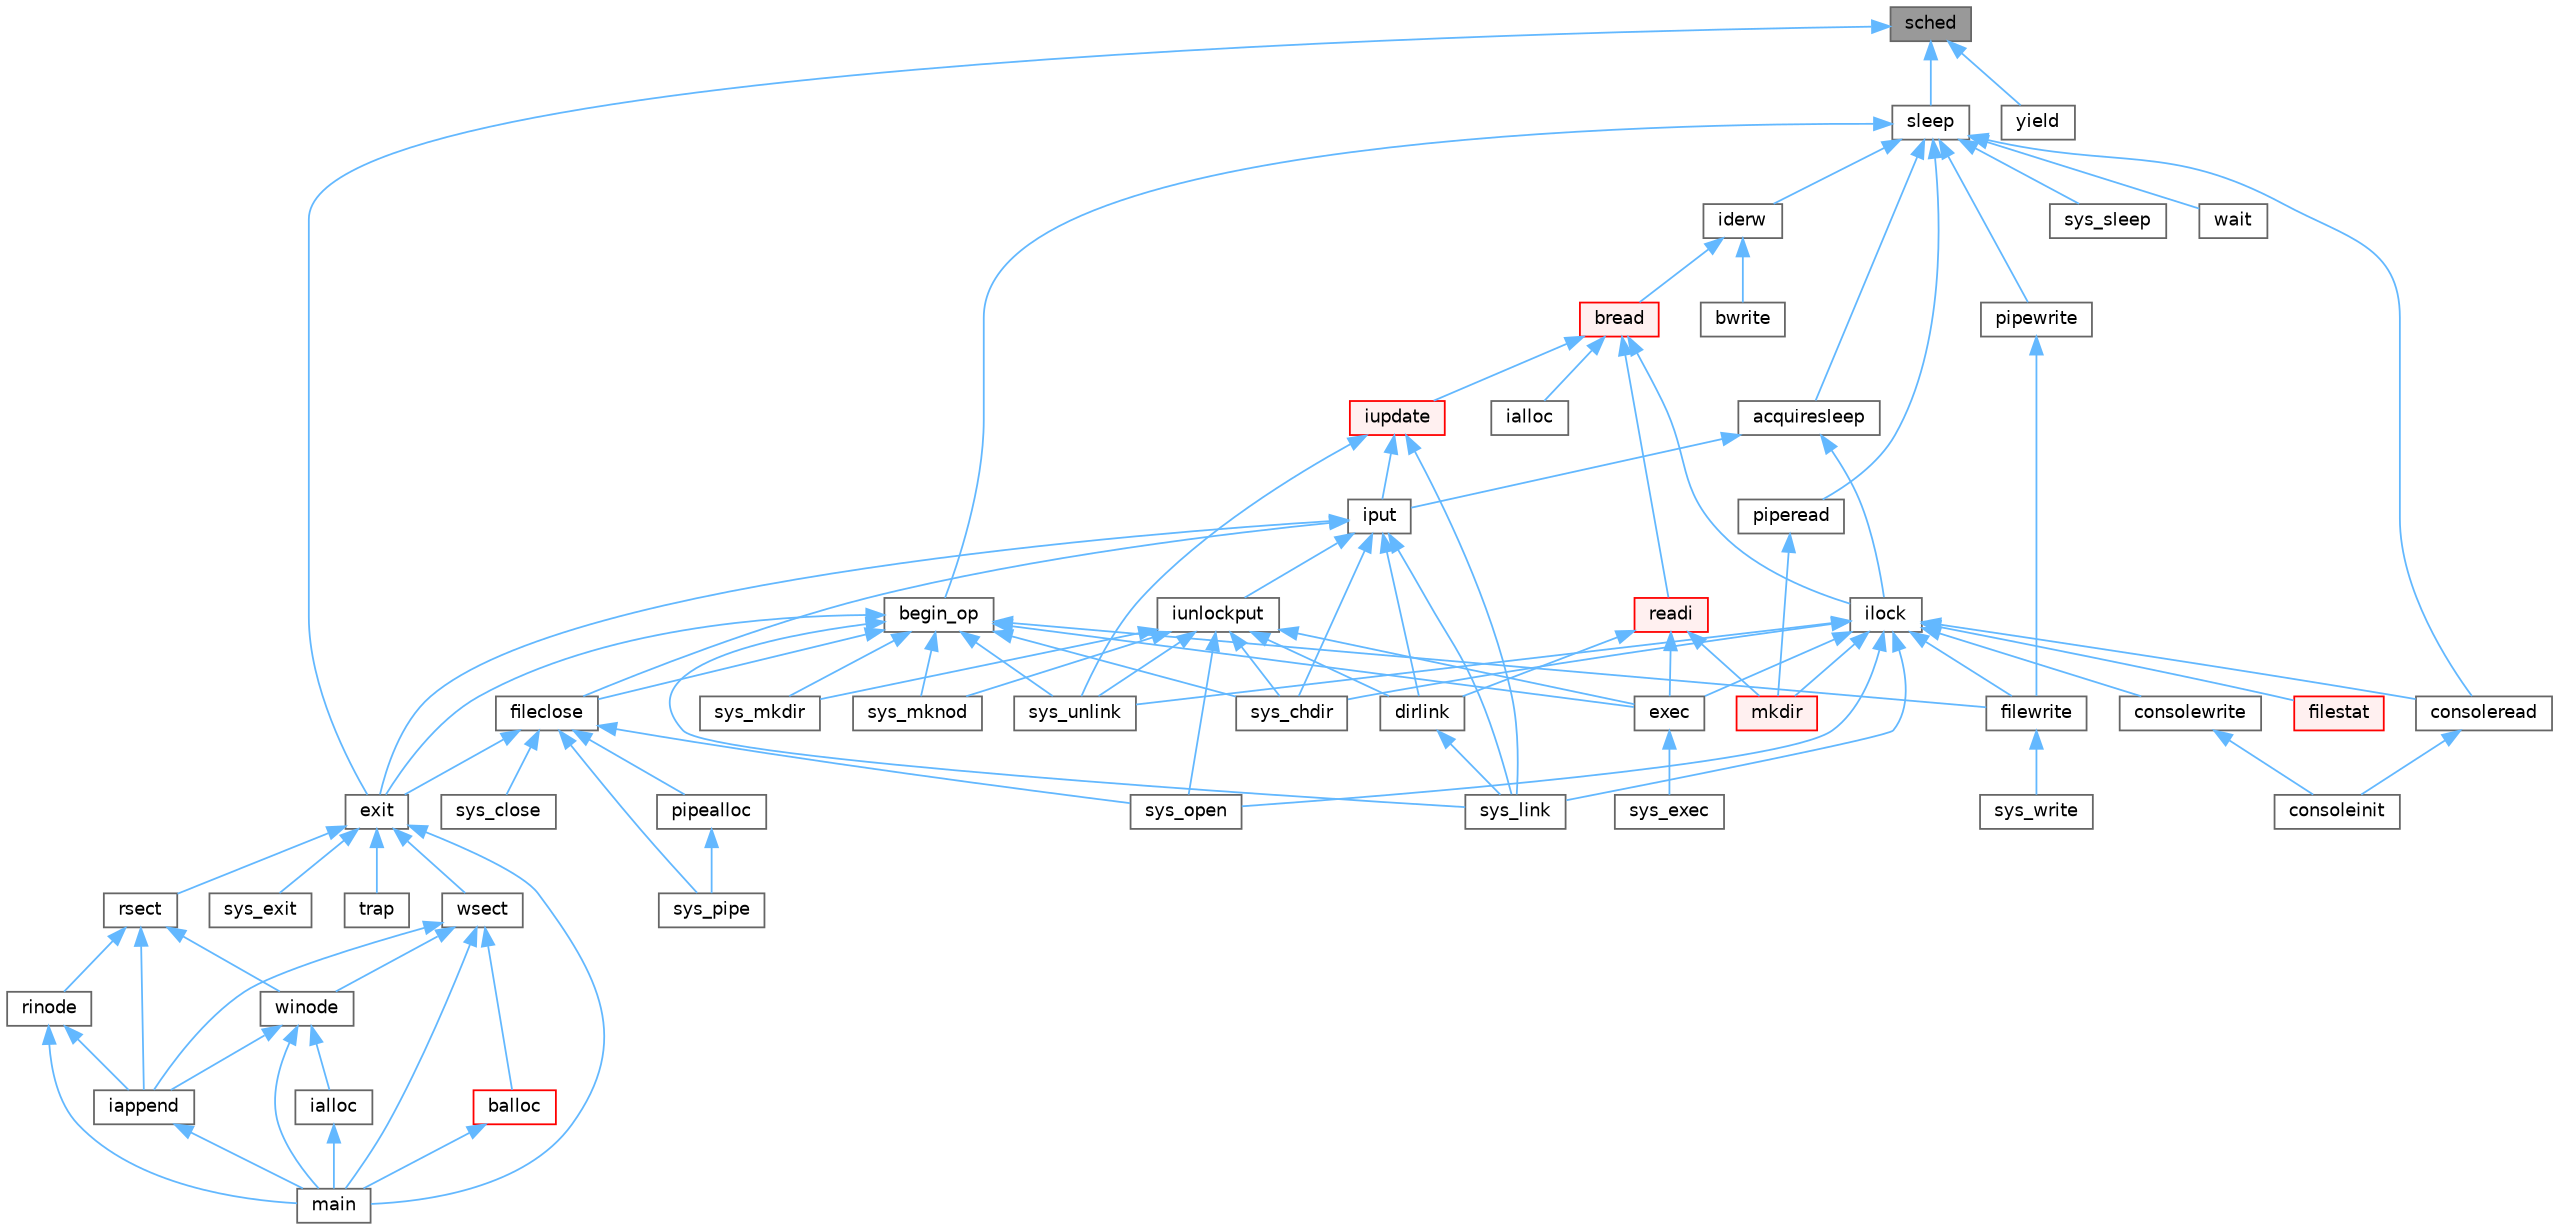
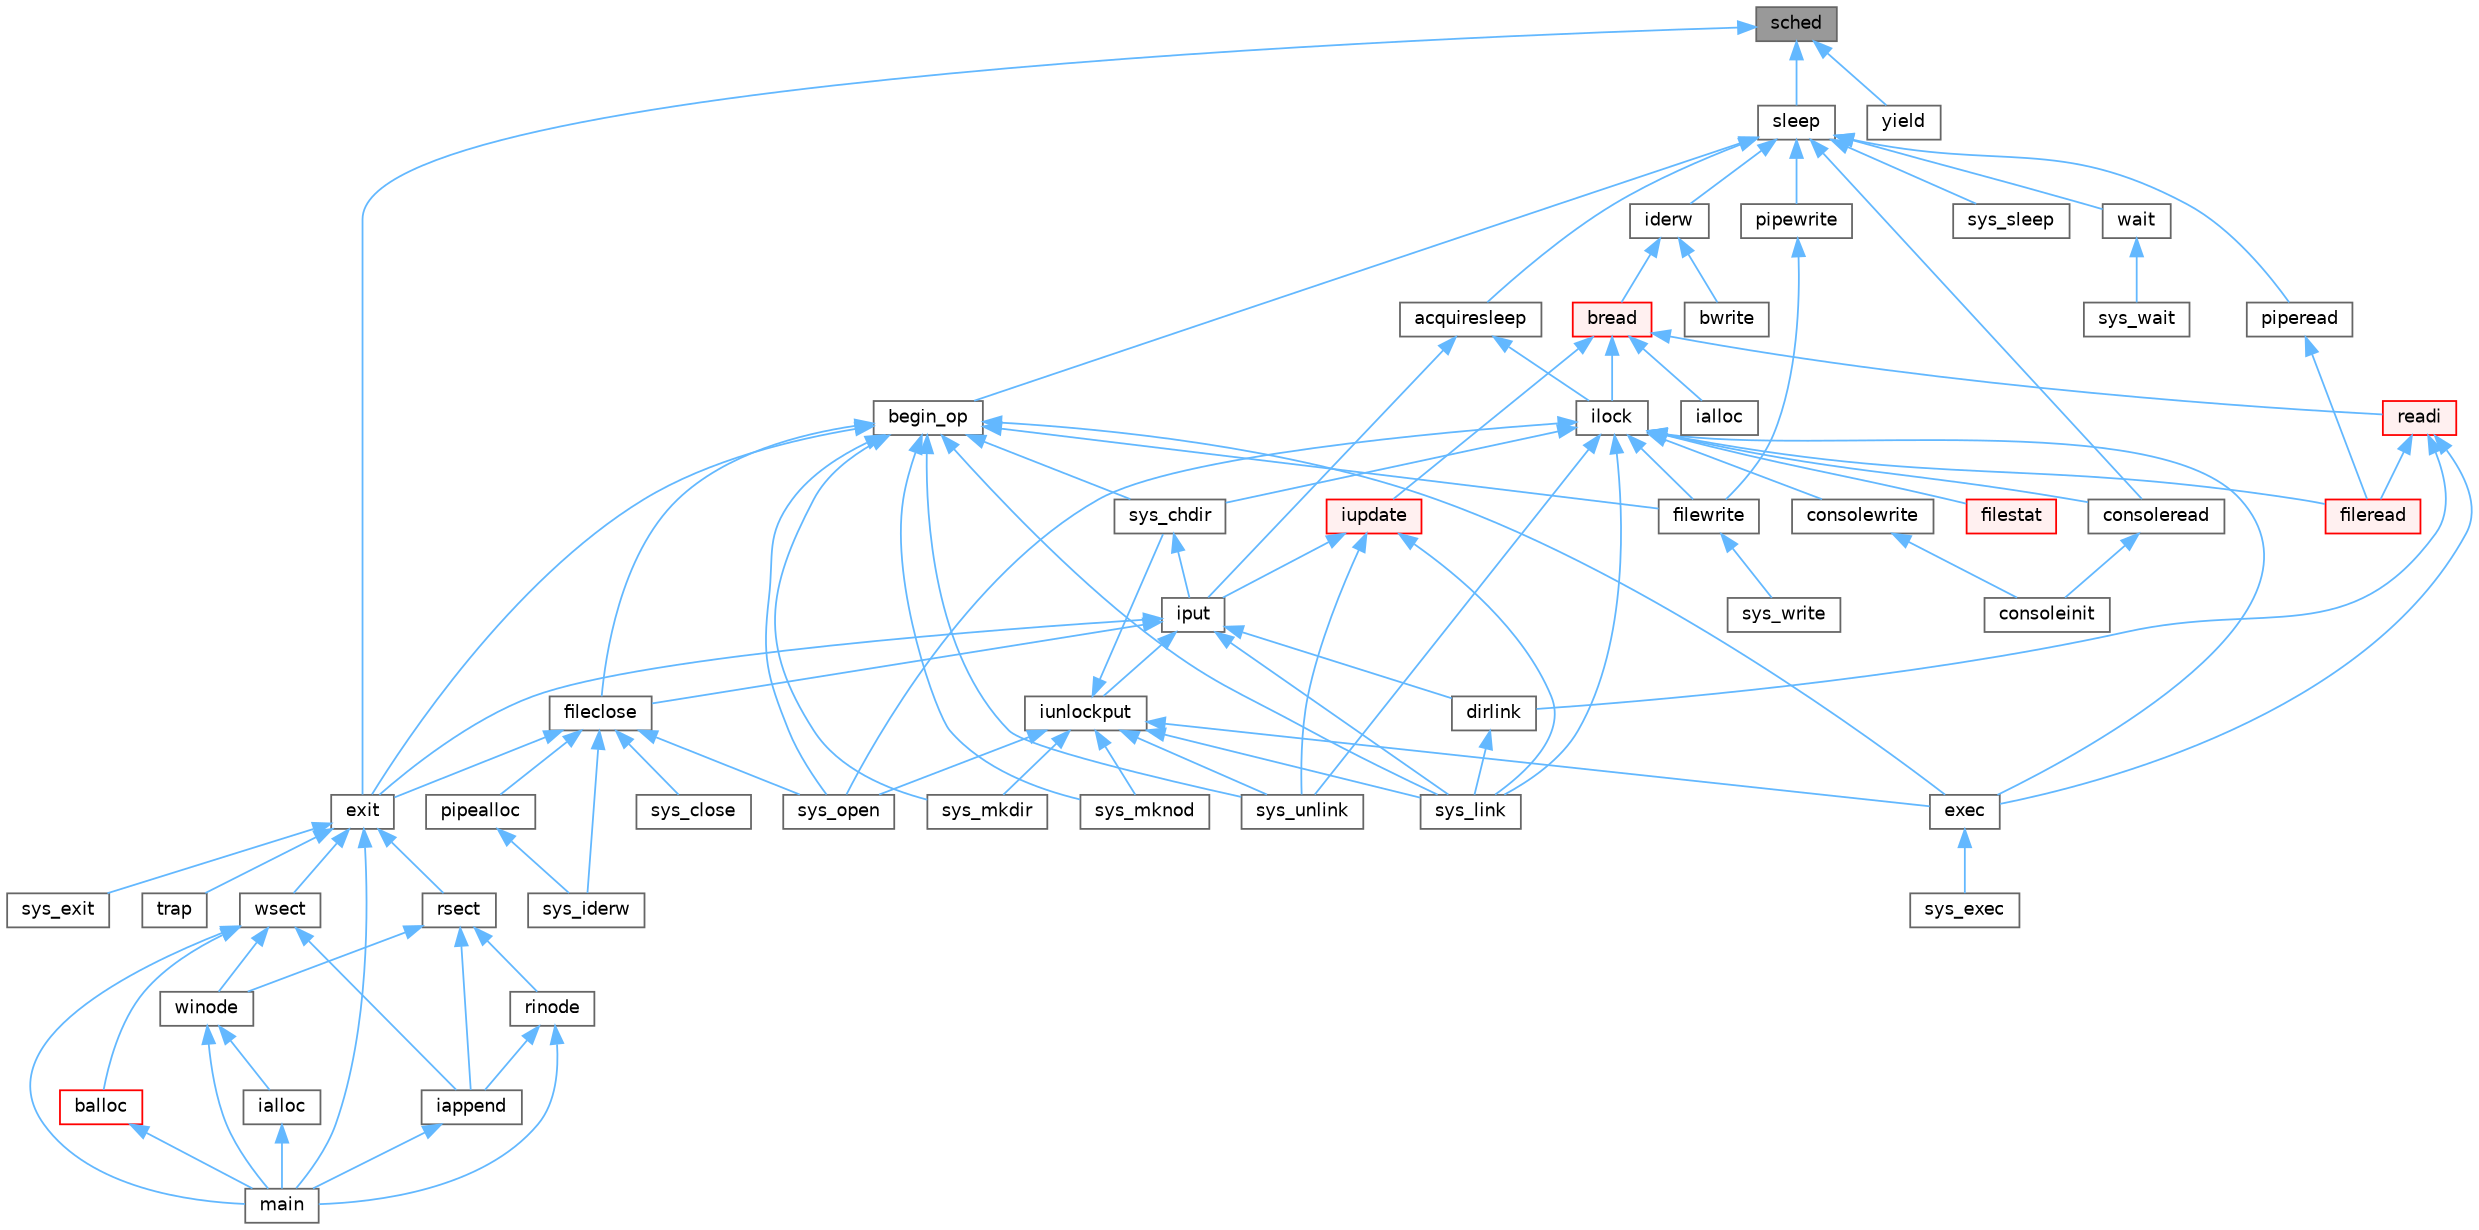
none -> (2137, 320)
none -> (771, 574)
(1332, 623) -> (1184, 575)
(1328, 668) -> (1286, 765)
(1777, 713) -> (2373, 516)
(712, 910) -> (586, 910)
(218, 1063) -> none
